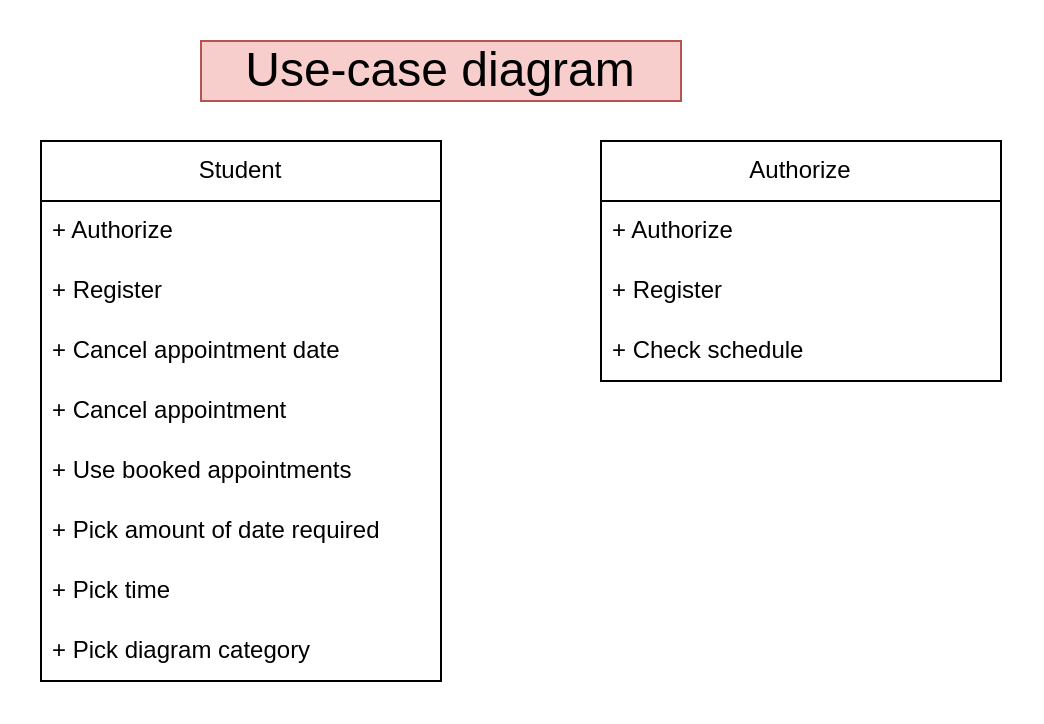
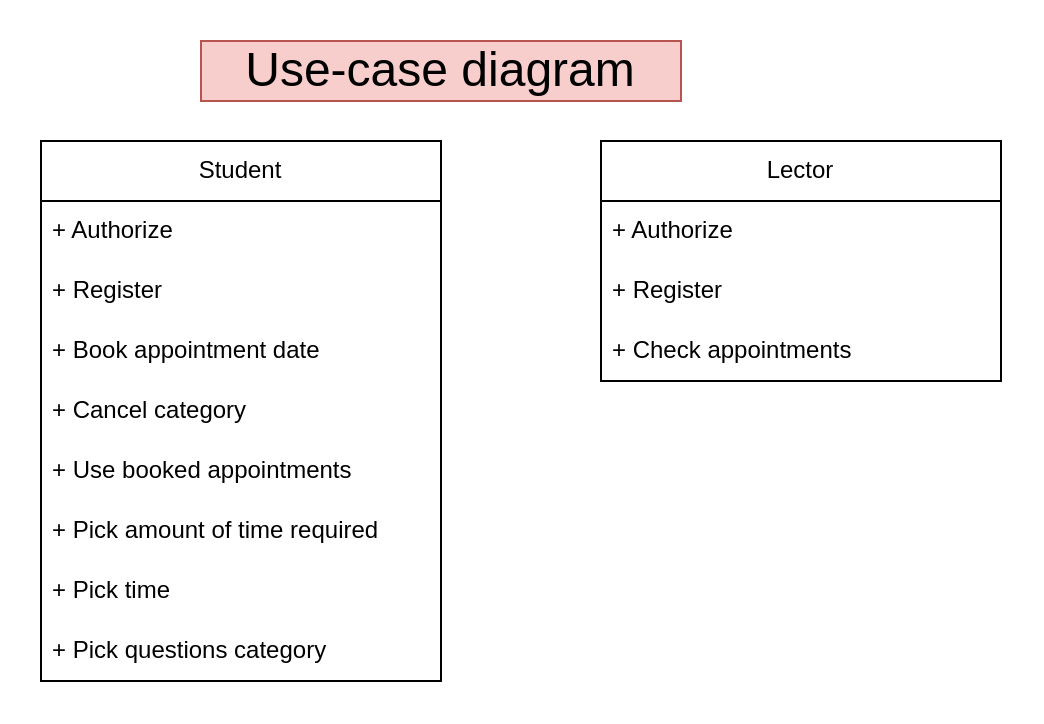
(801, 171) -> (801, 171)
(205, 351) -> (195, 351)
(711, 351) -> (738, 351)
(175, 411) -> (158, 411)
(233, 531) -> (230, 531)
(192, 651) -> (205, 651)
